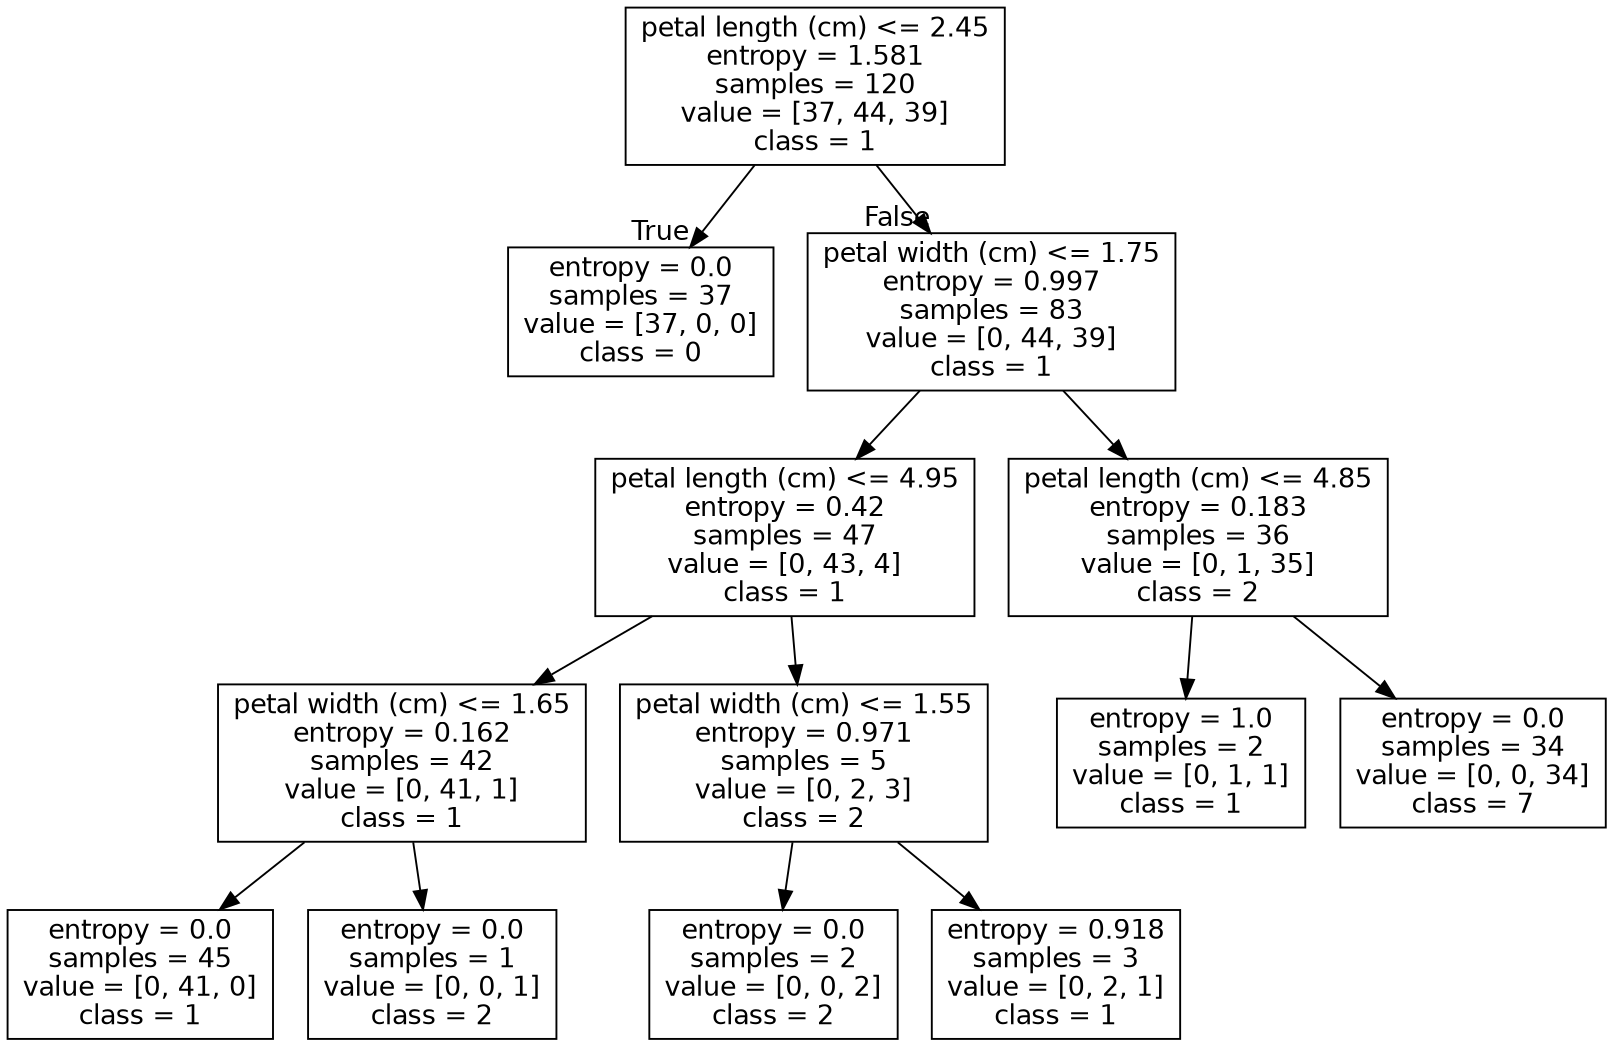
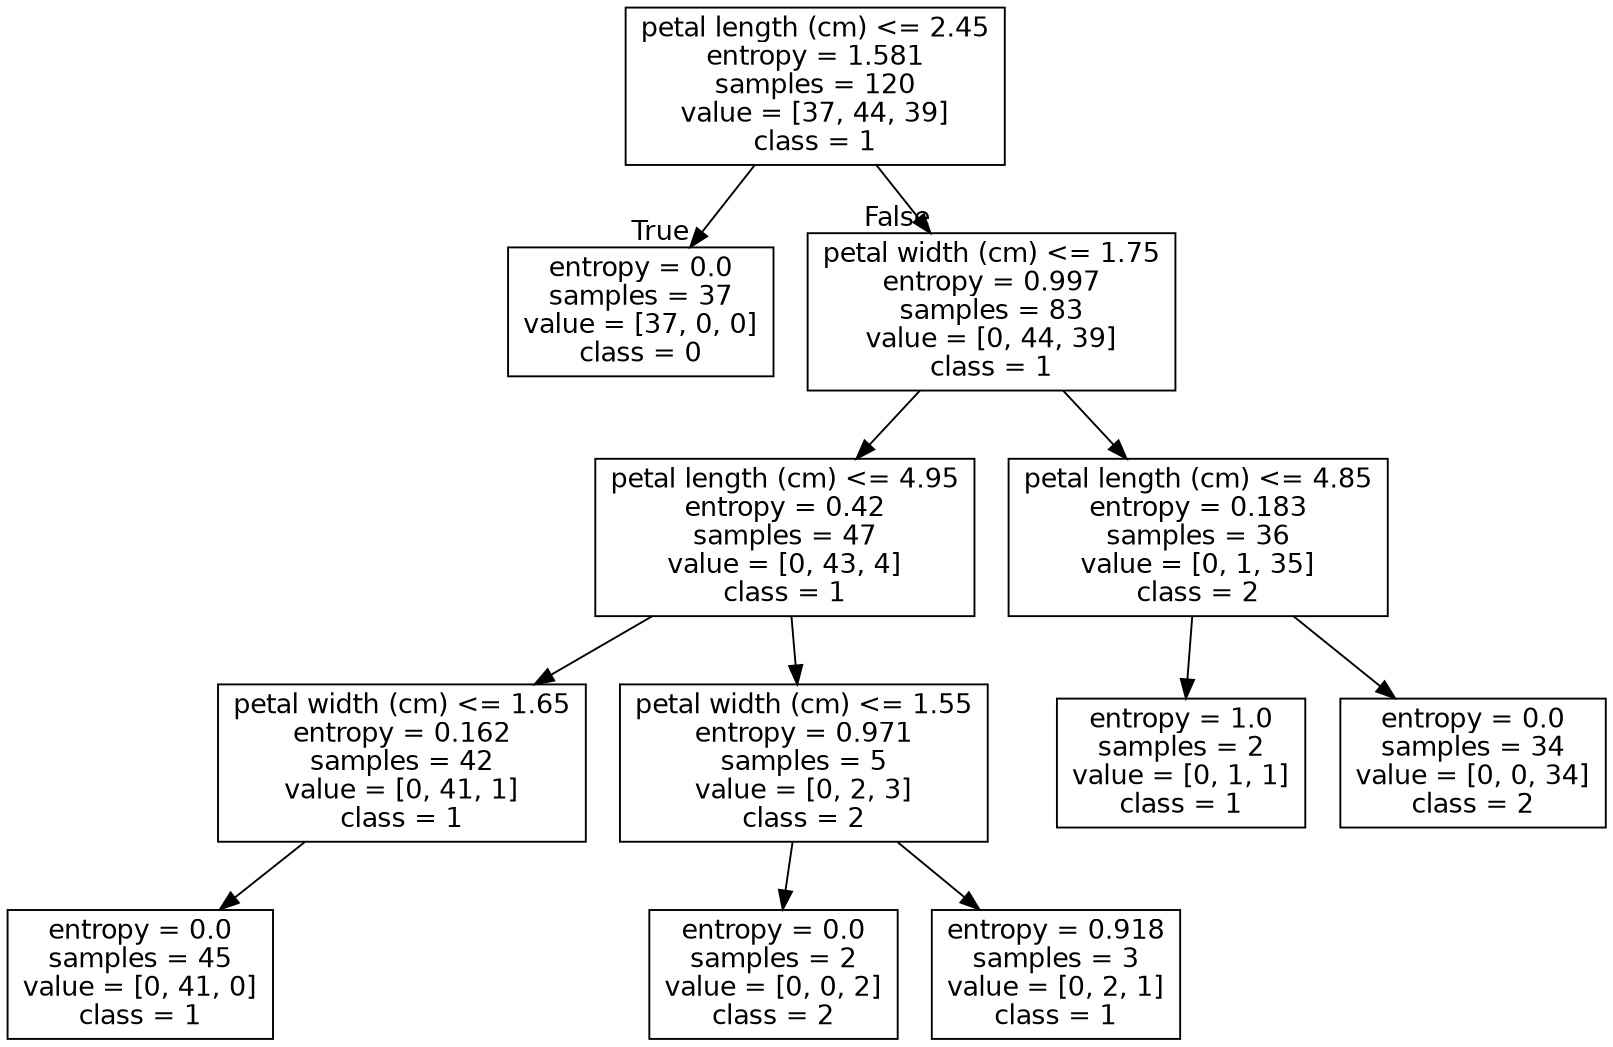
(1473, 763) -> (1473, 763)
(432, 974) -> none
